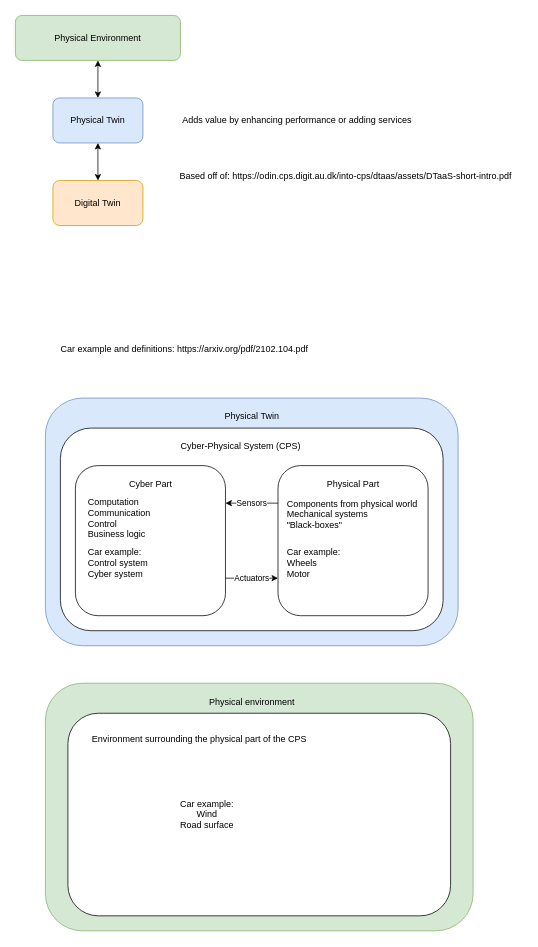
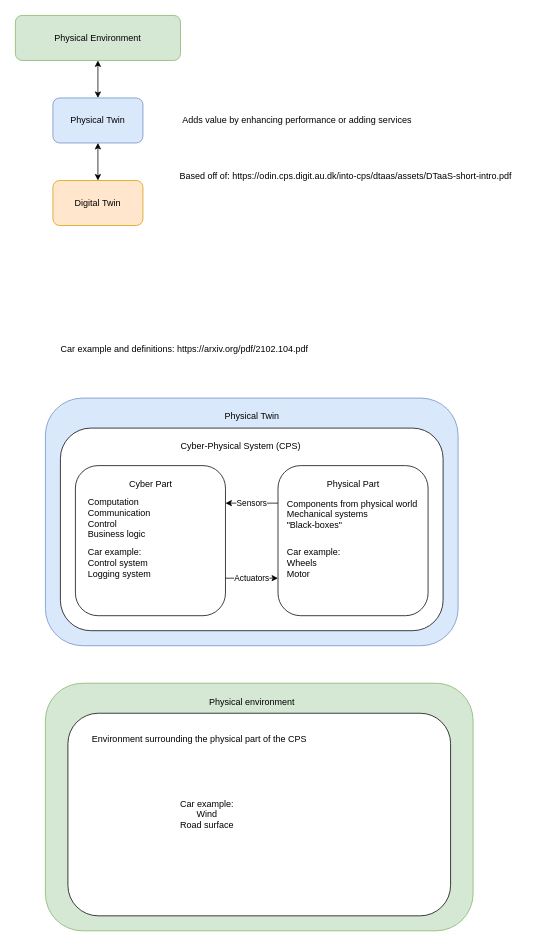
(121, 563) -> (121, 563)
